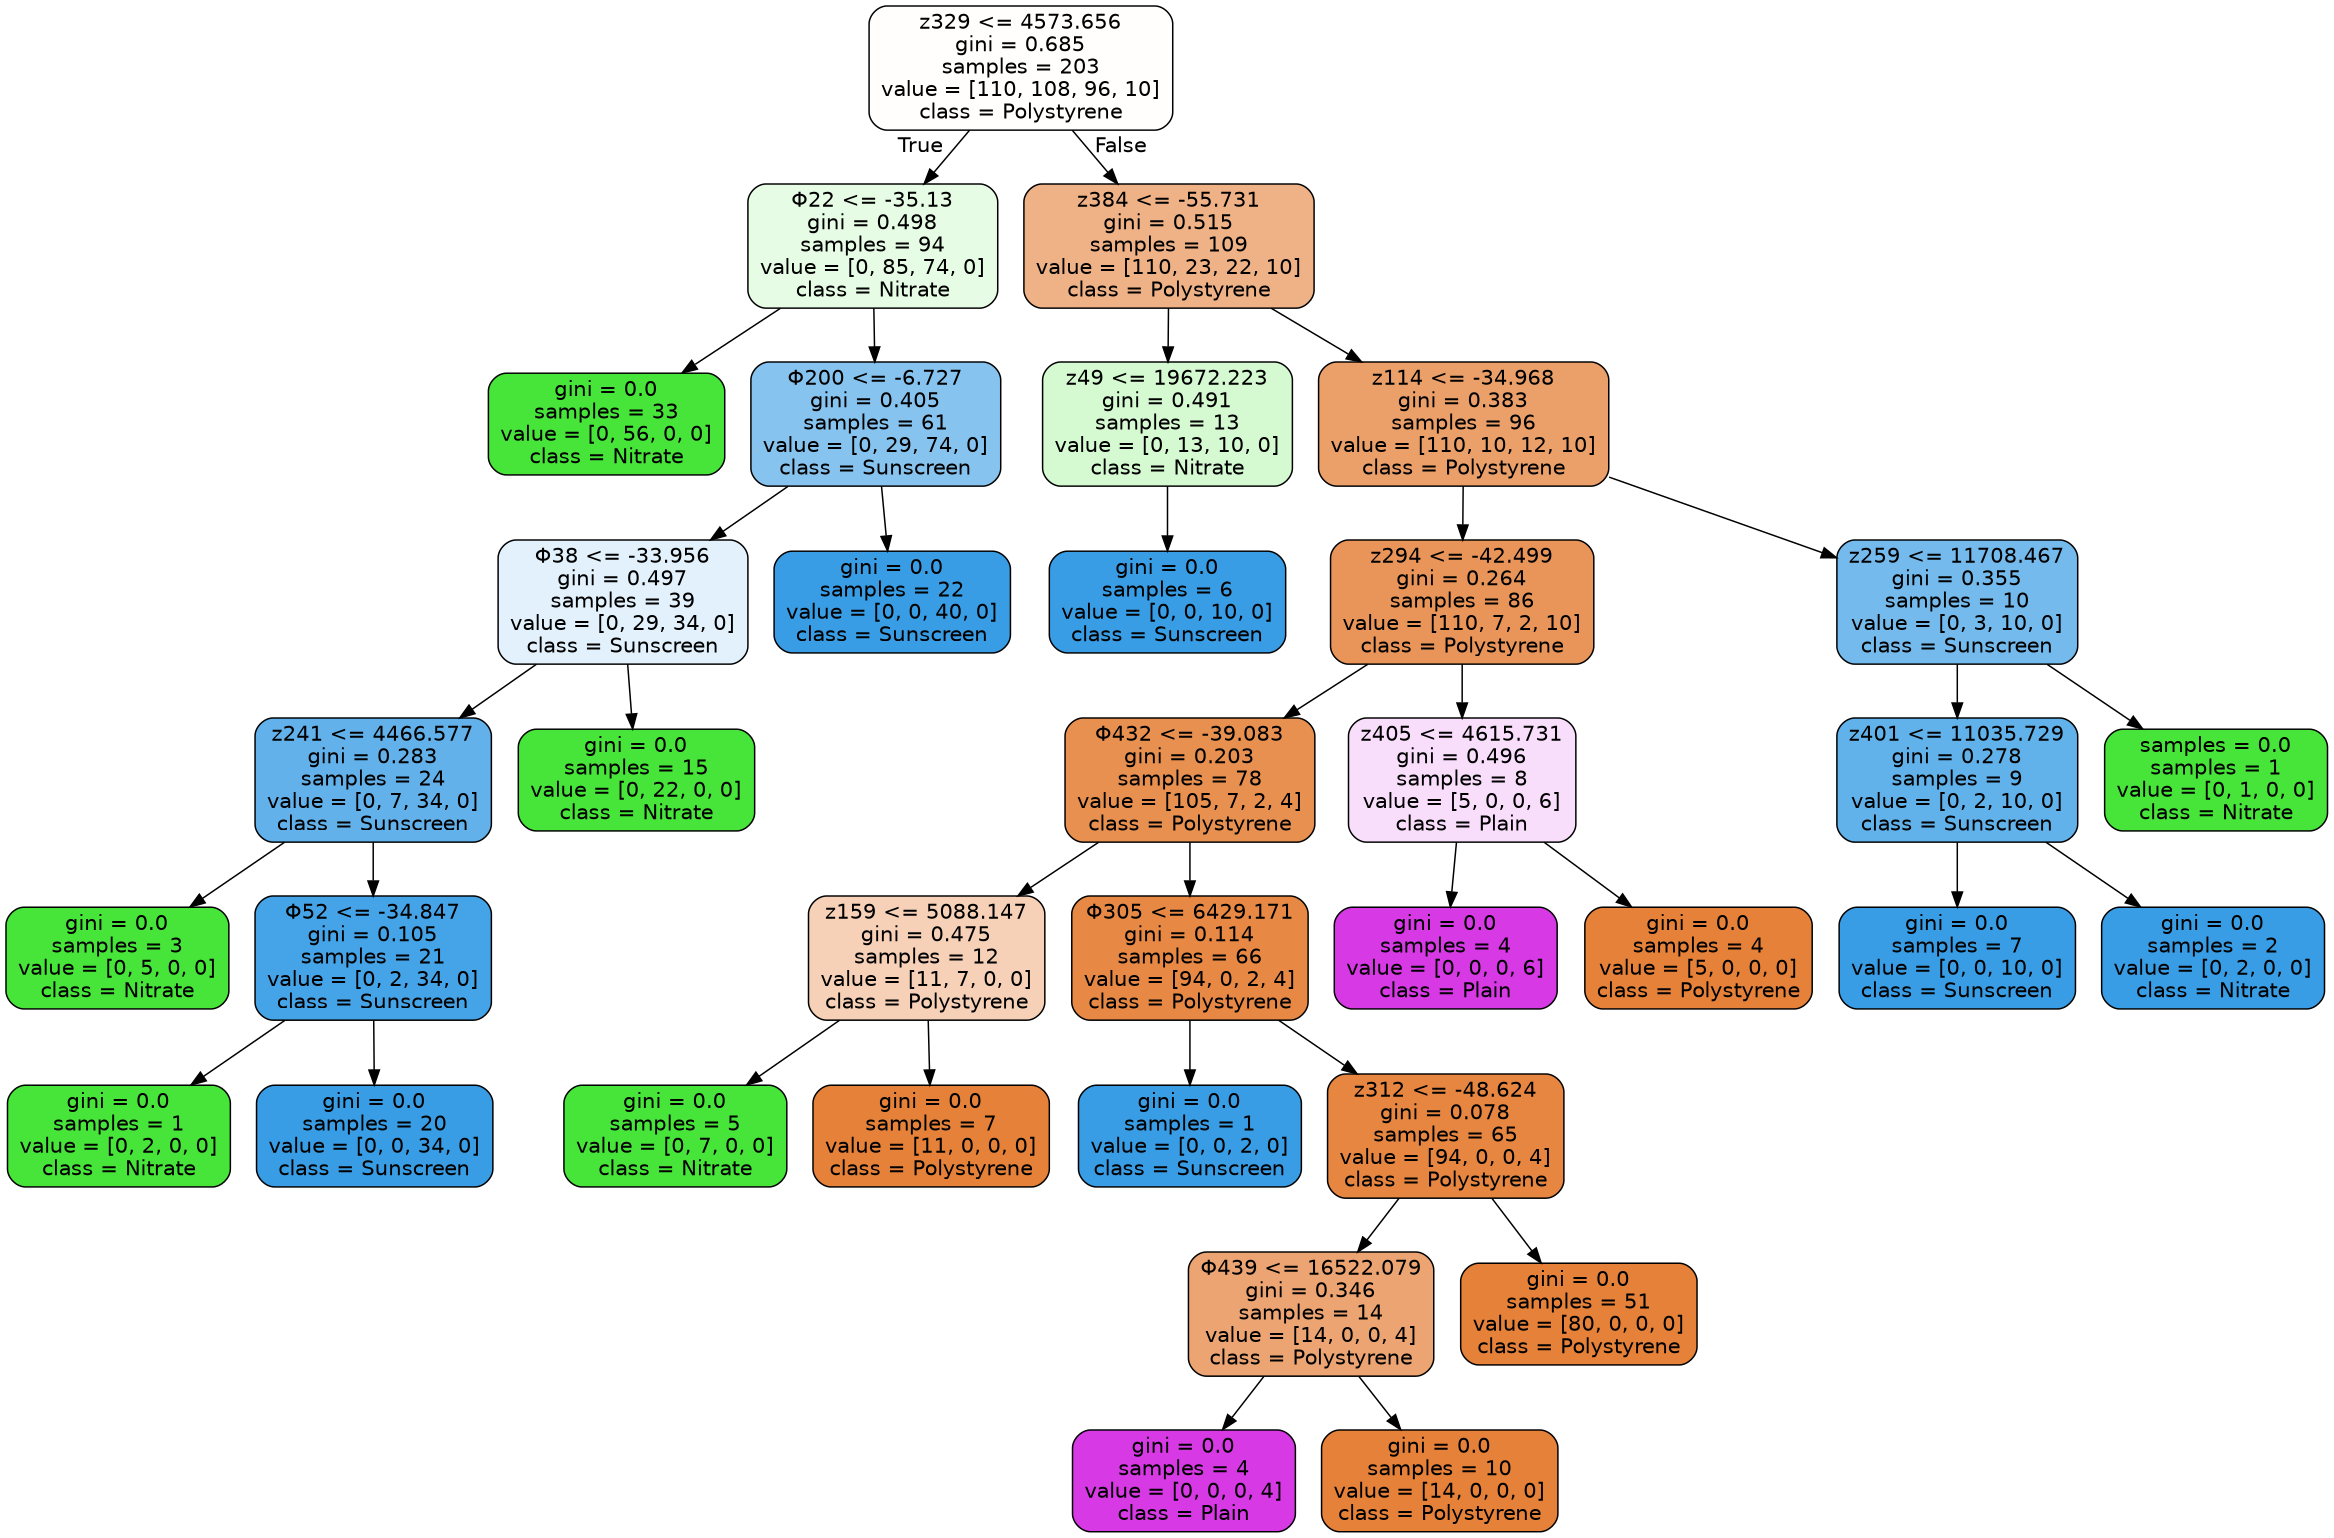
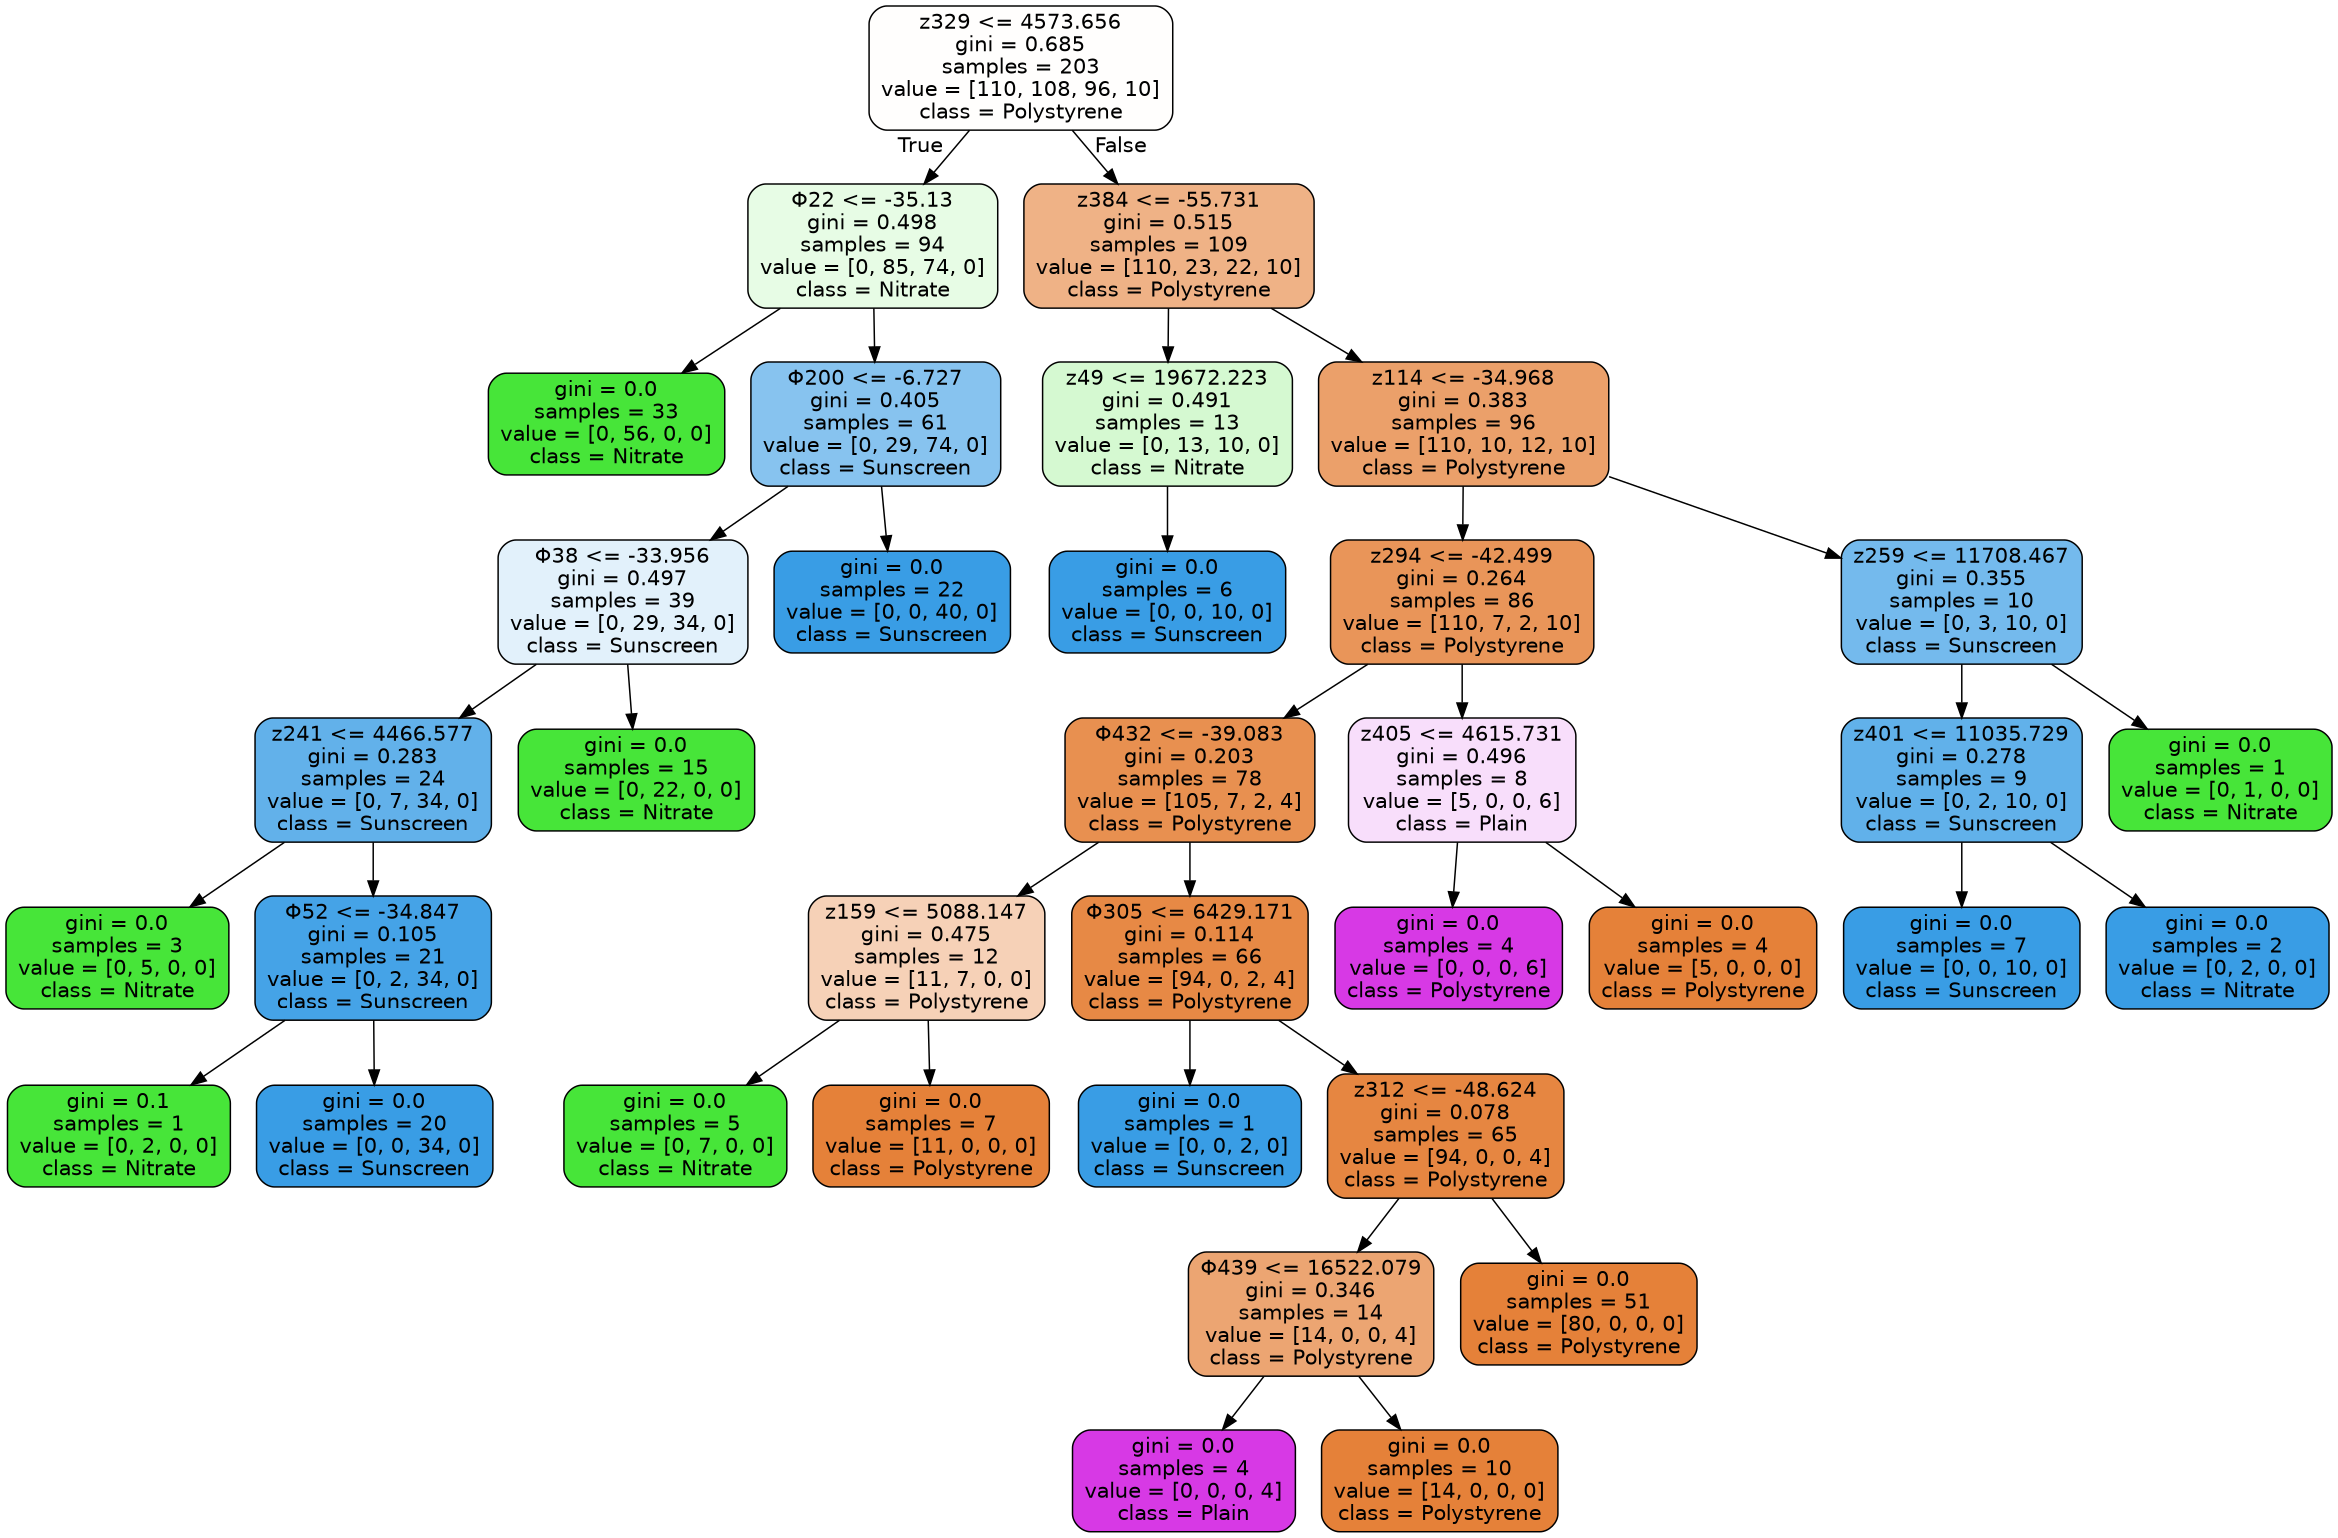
(2216, 780) -> (2221, 780)
(1446, 958) -> (1449, 958)
(119, 1136) -> (119, 1136)
